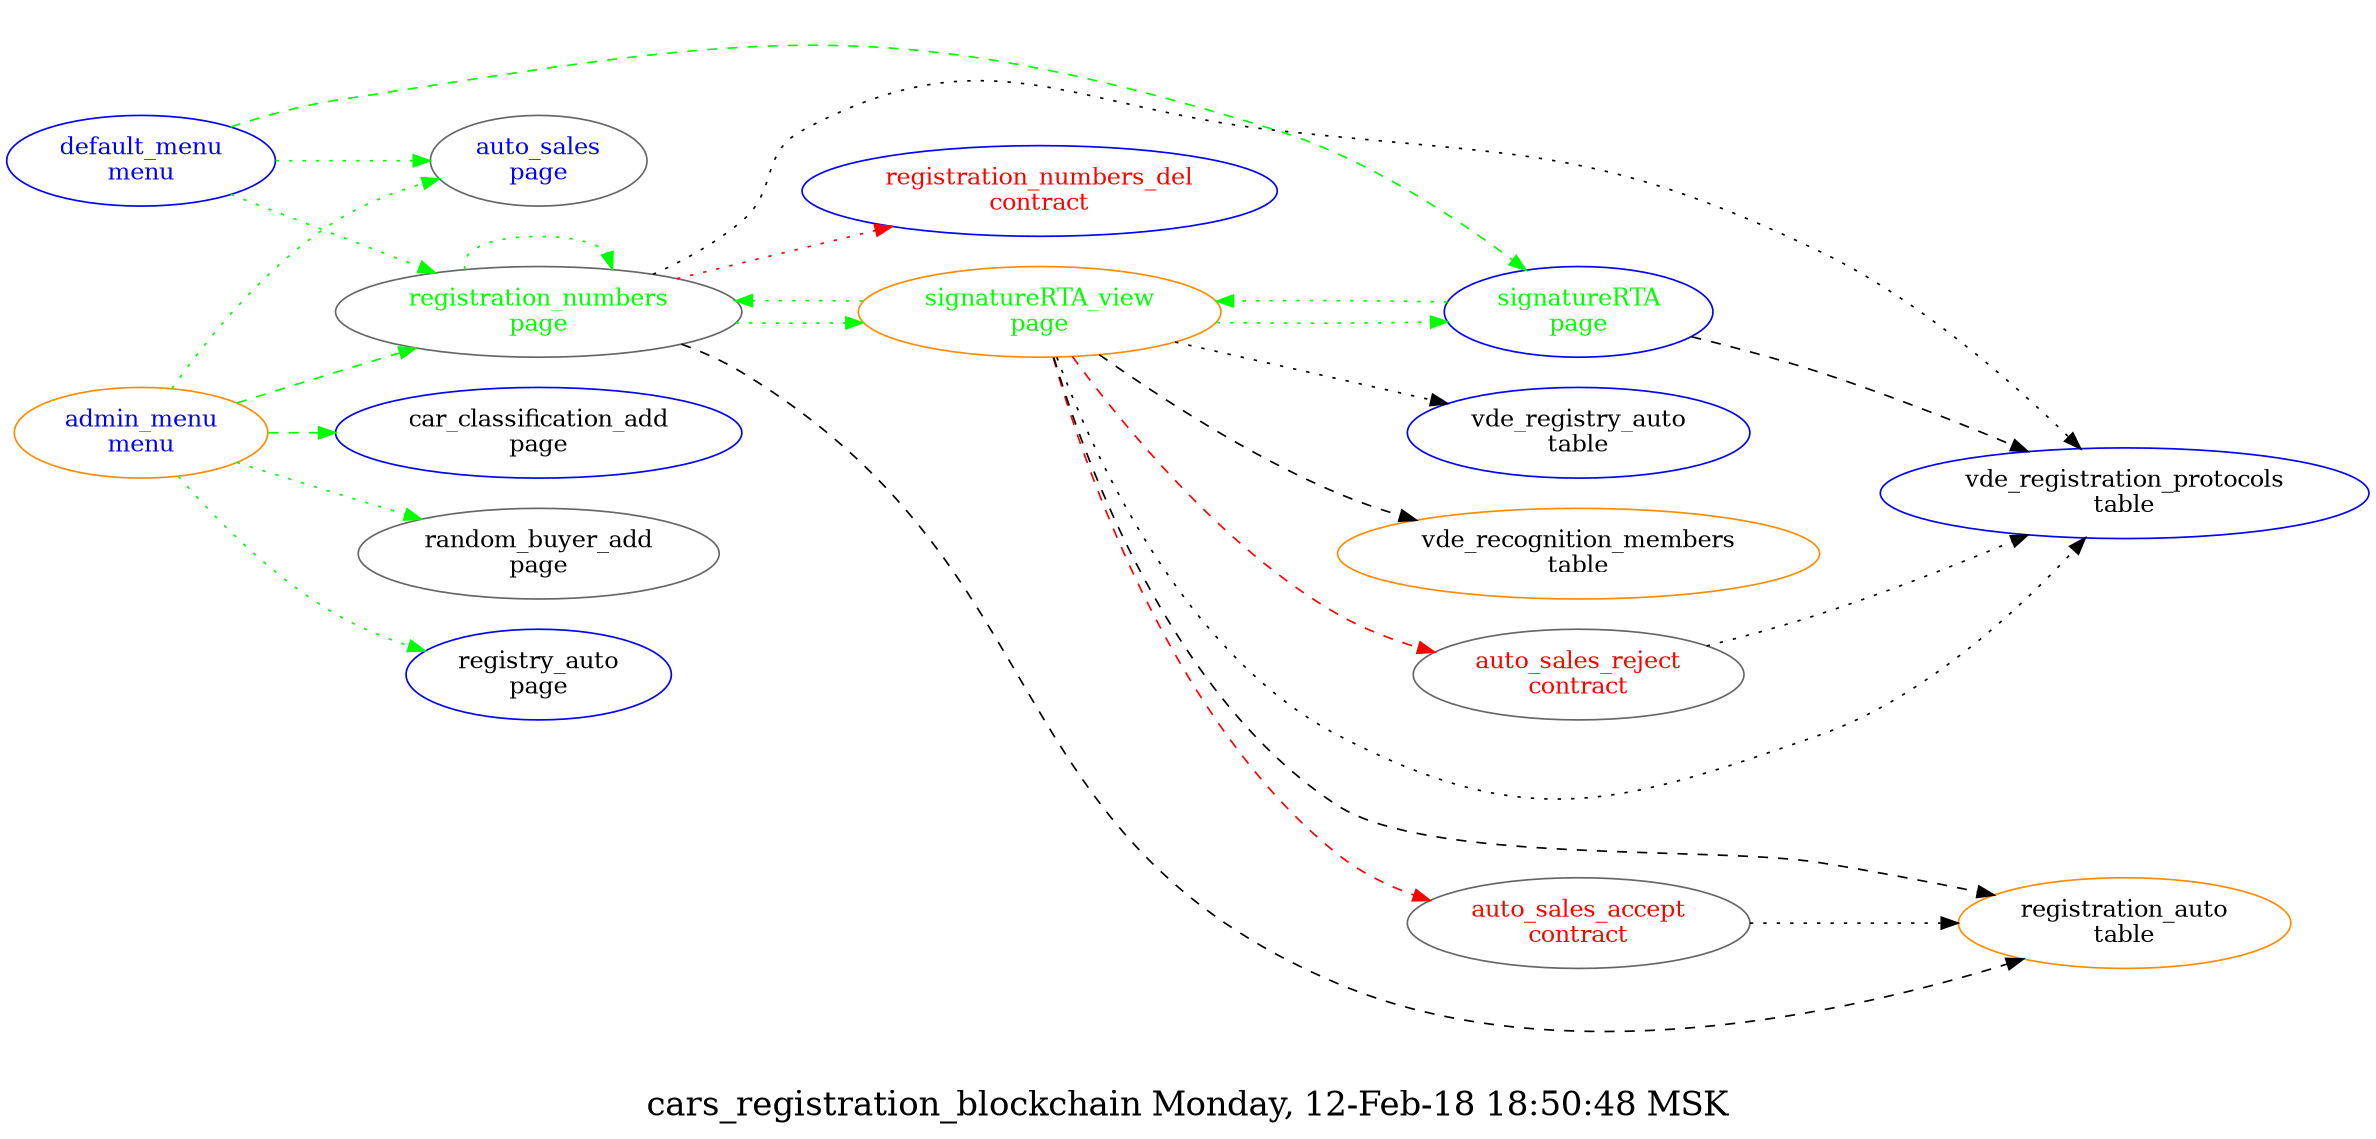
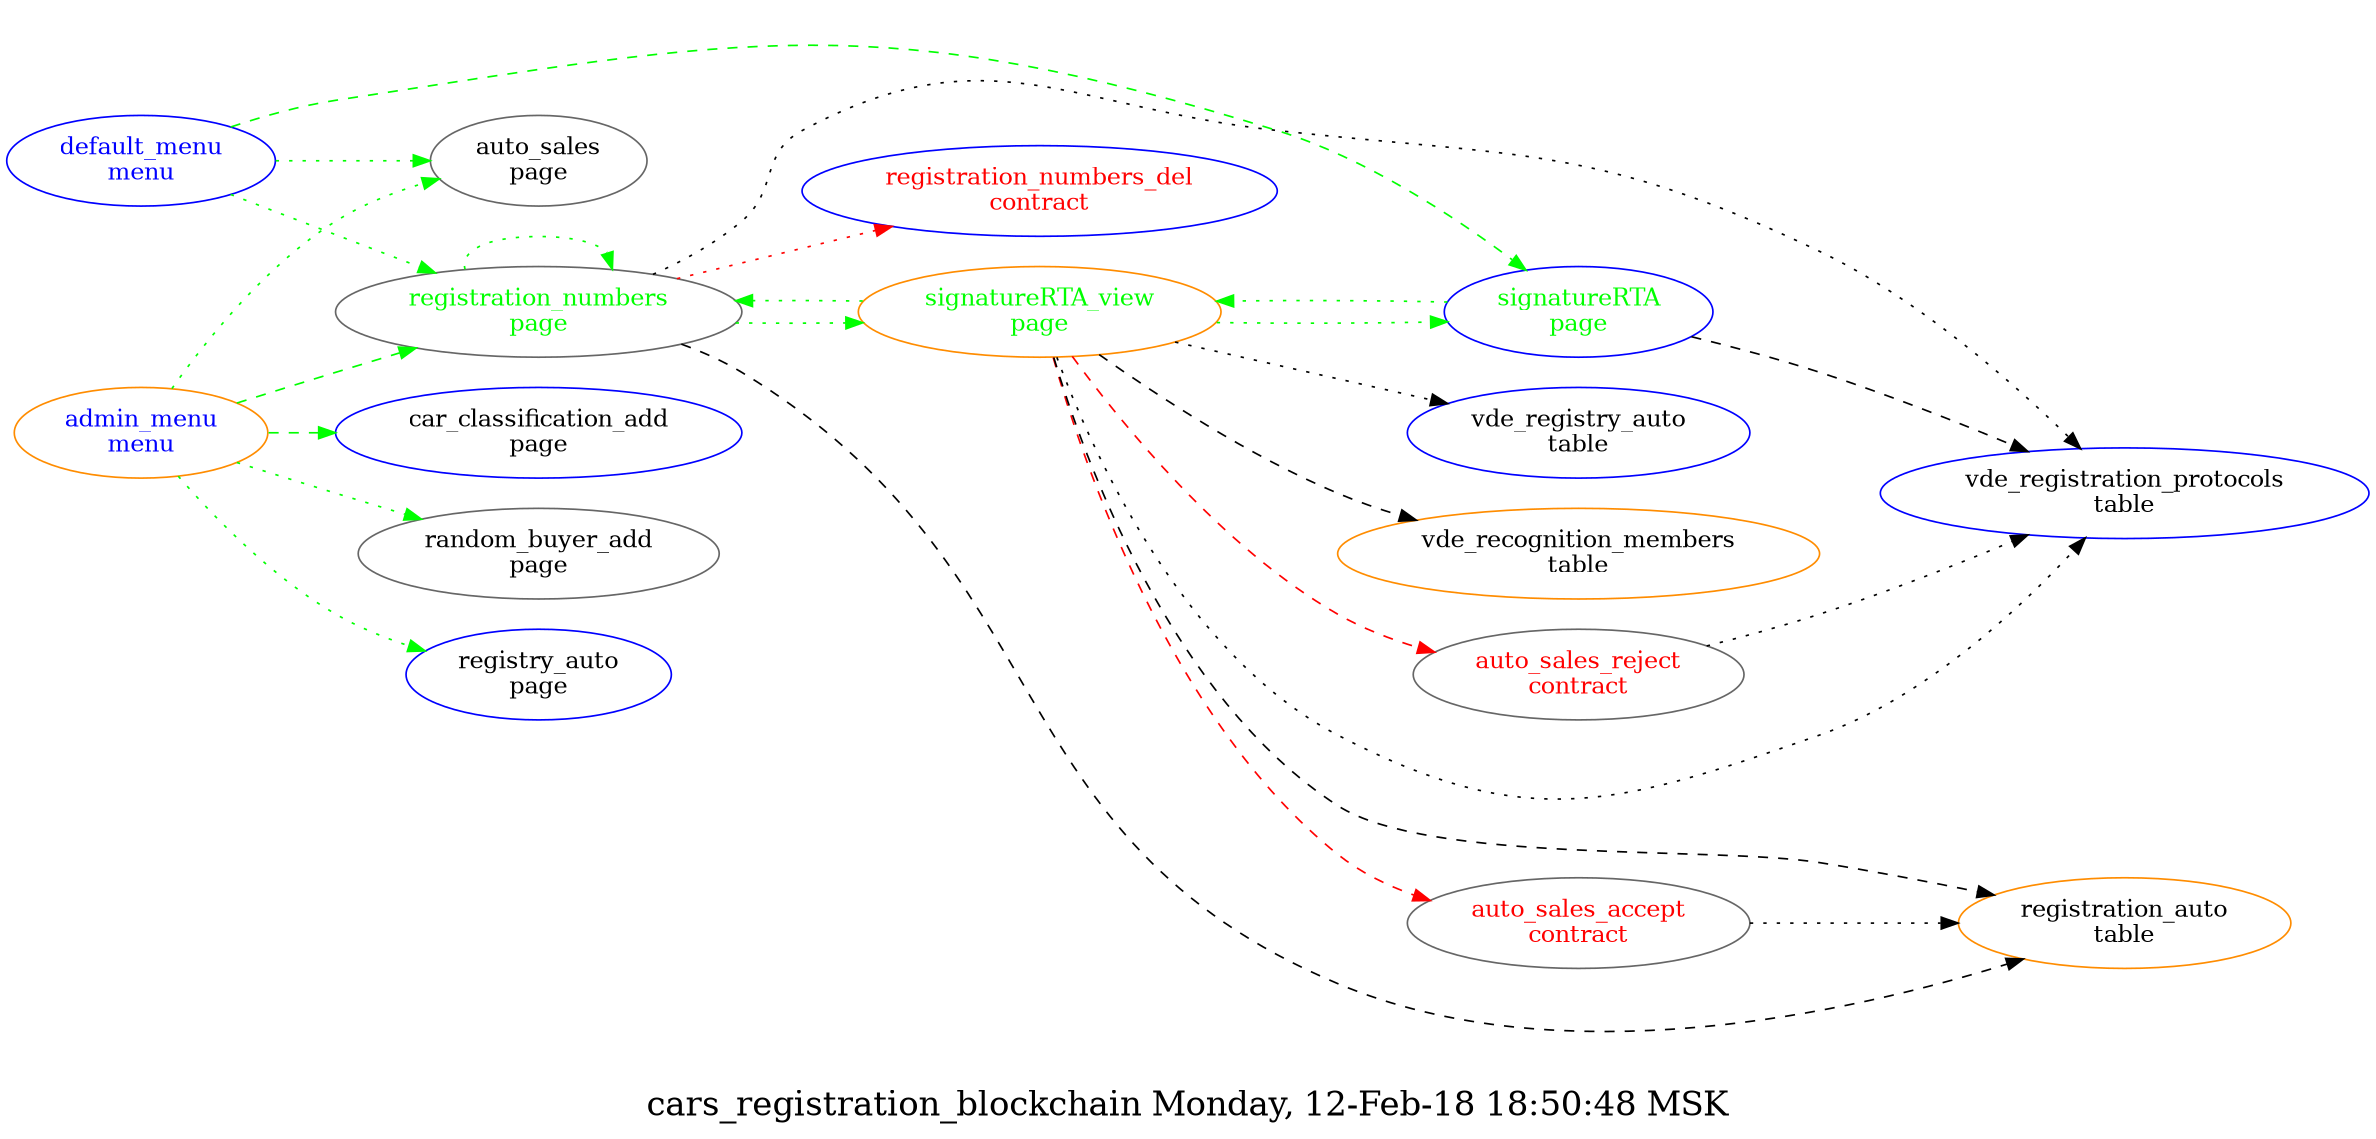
(539, 161) -> (539, 161)
